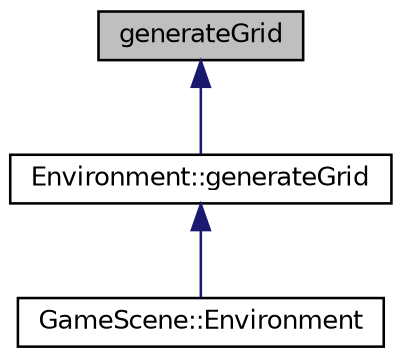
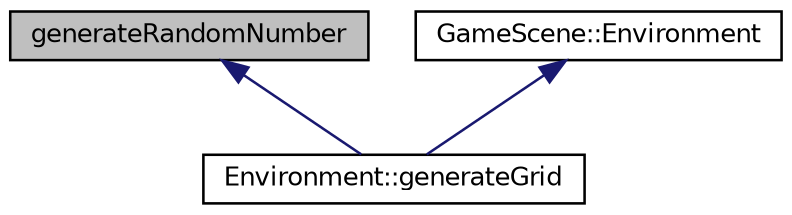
(201, 36) -> (189, 36)
(201, 264) -> (485, 115)
